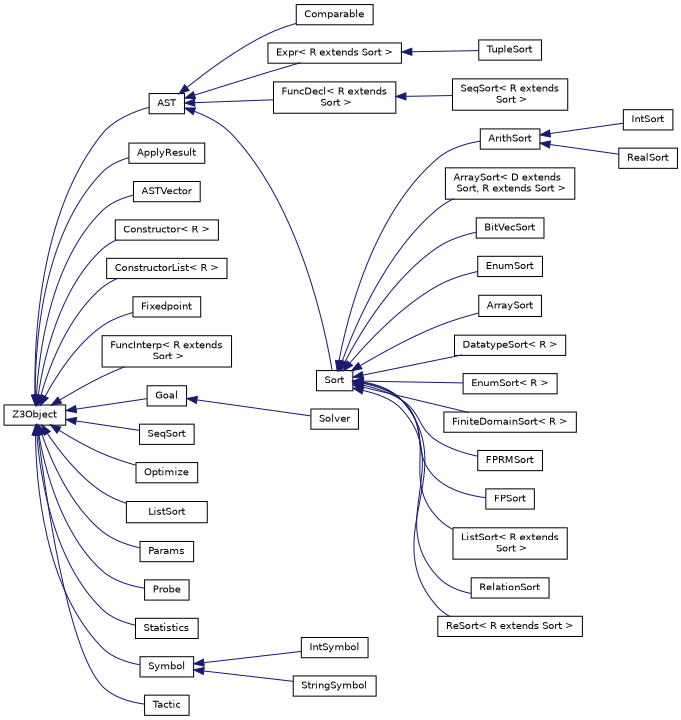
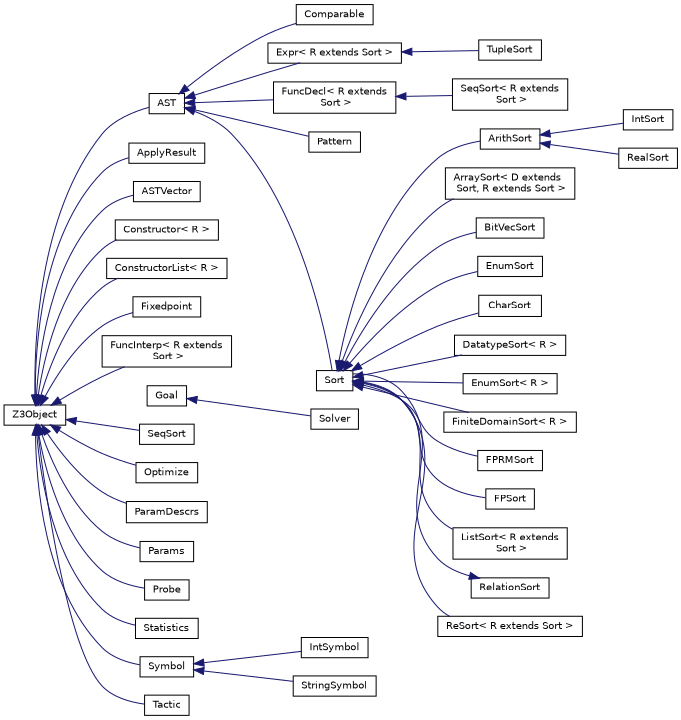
none -> (335, 142)
(510, 306) -> (510, 306)
(112, 404) -> none
(167, 512) -> (167, 512)
(421, 548) -> (422, 533)
